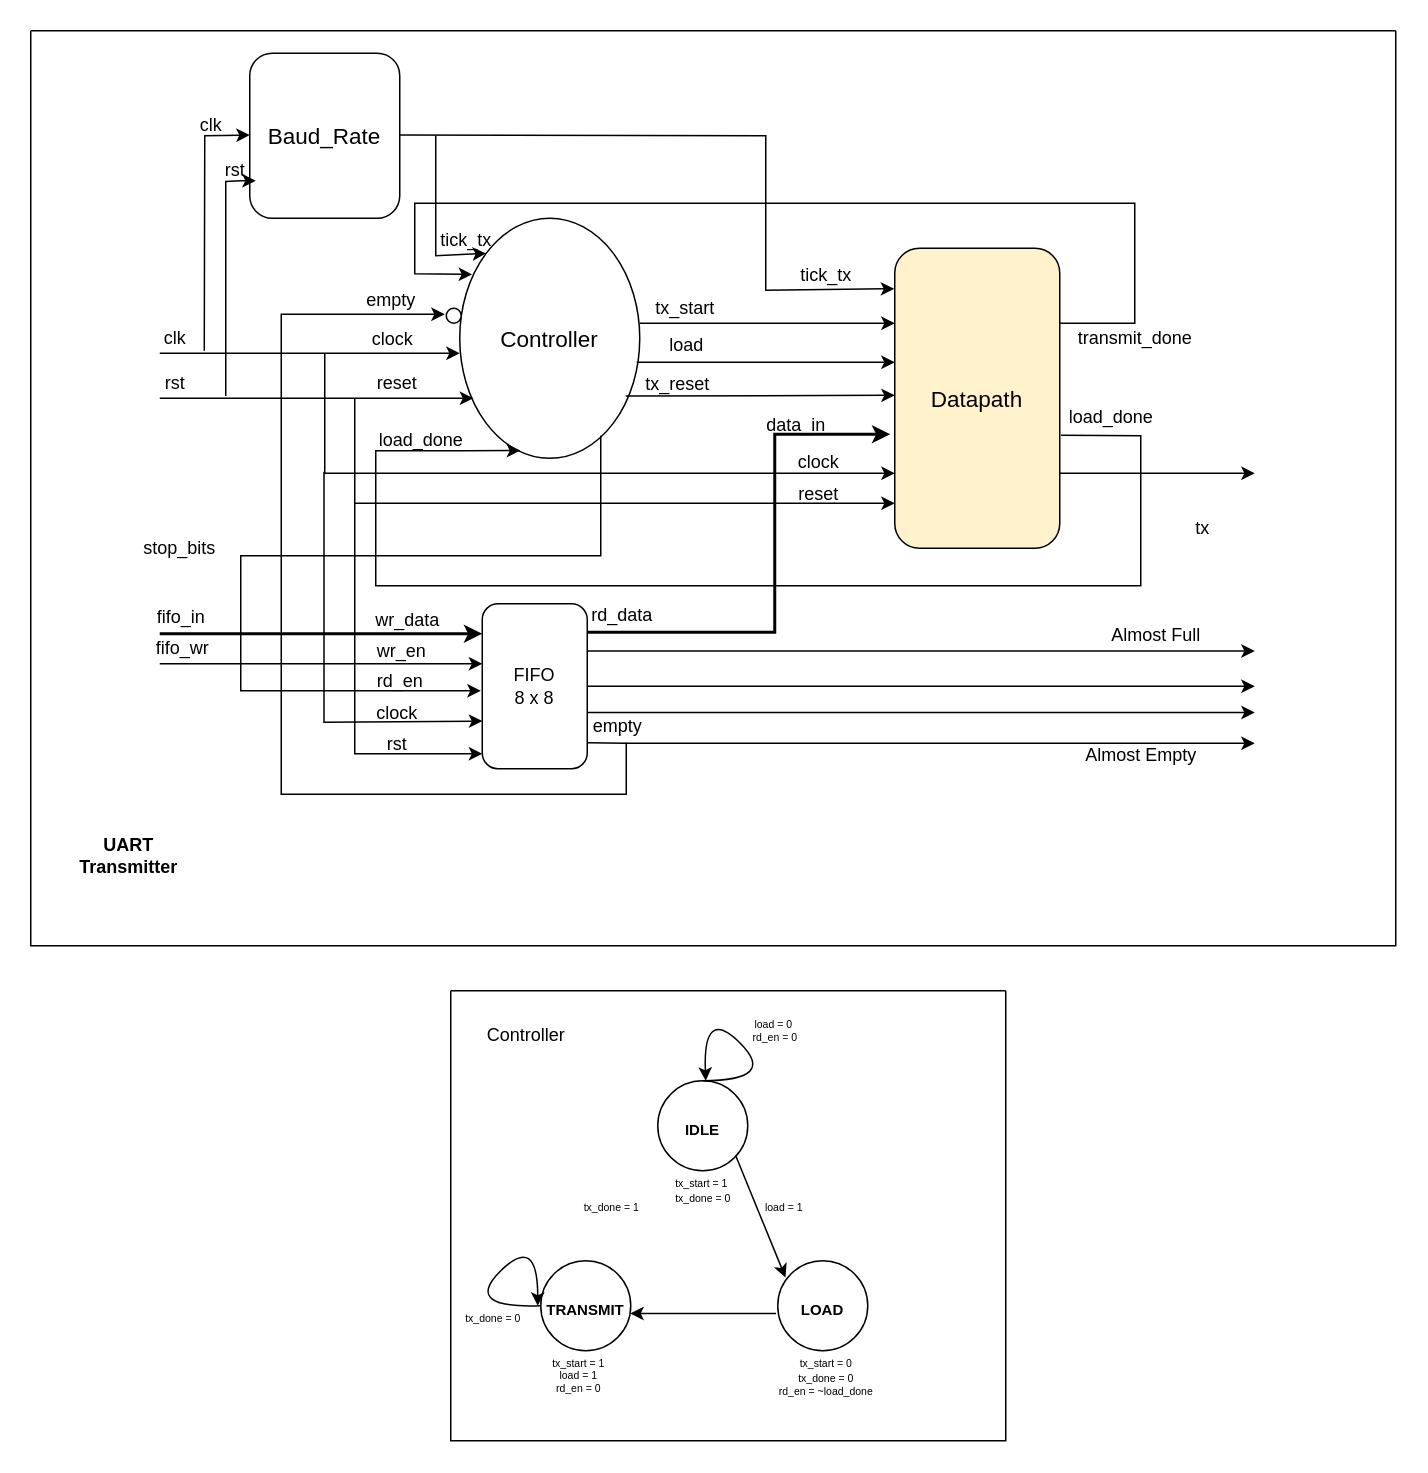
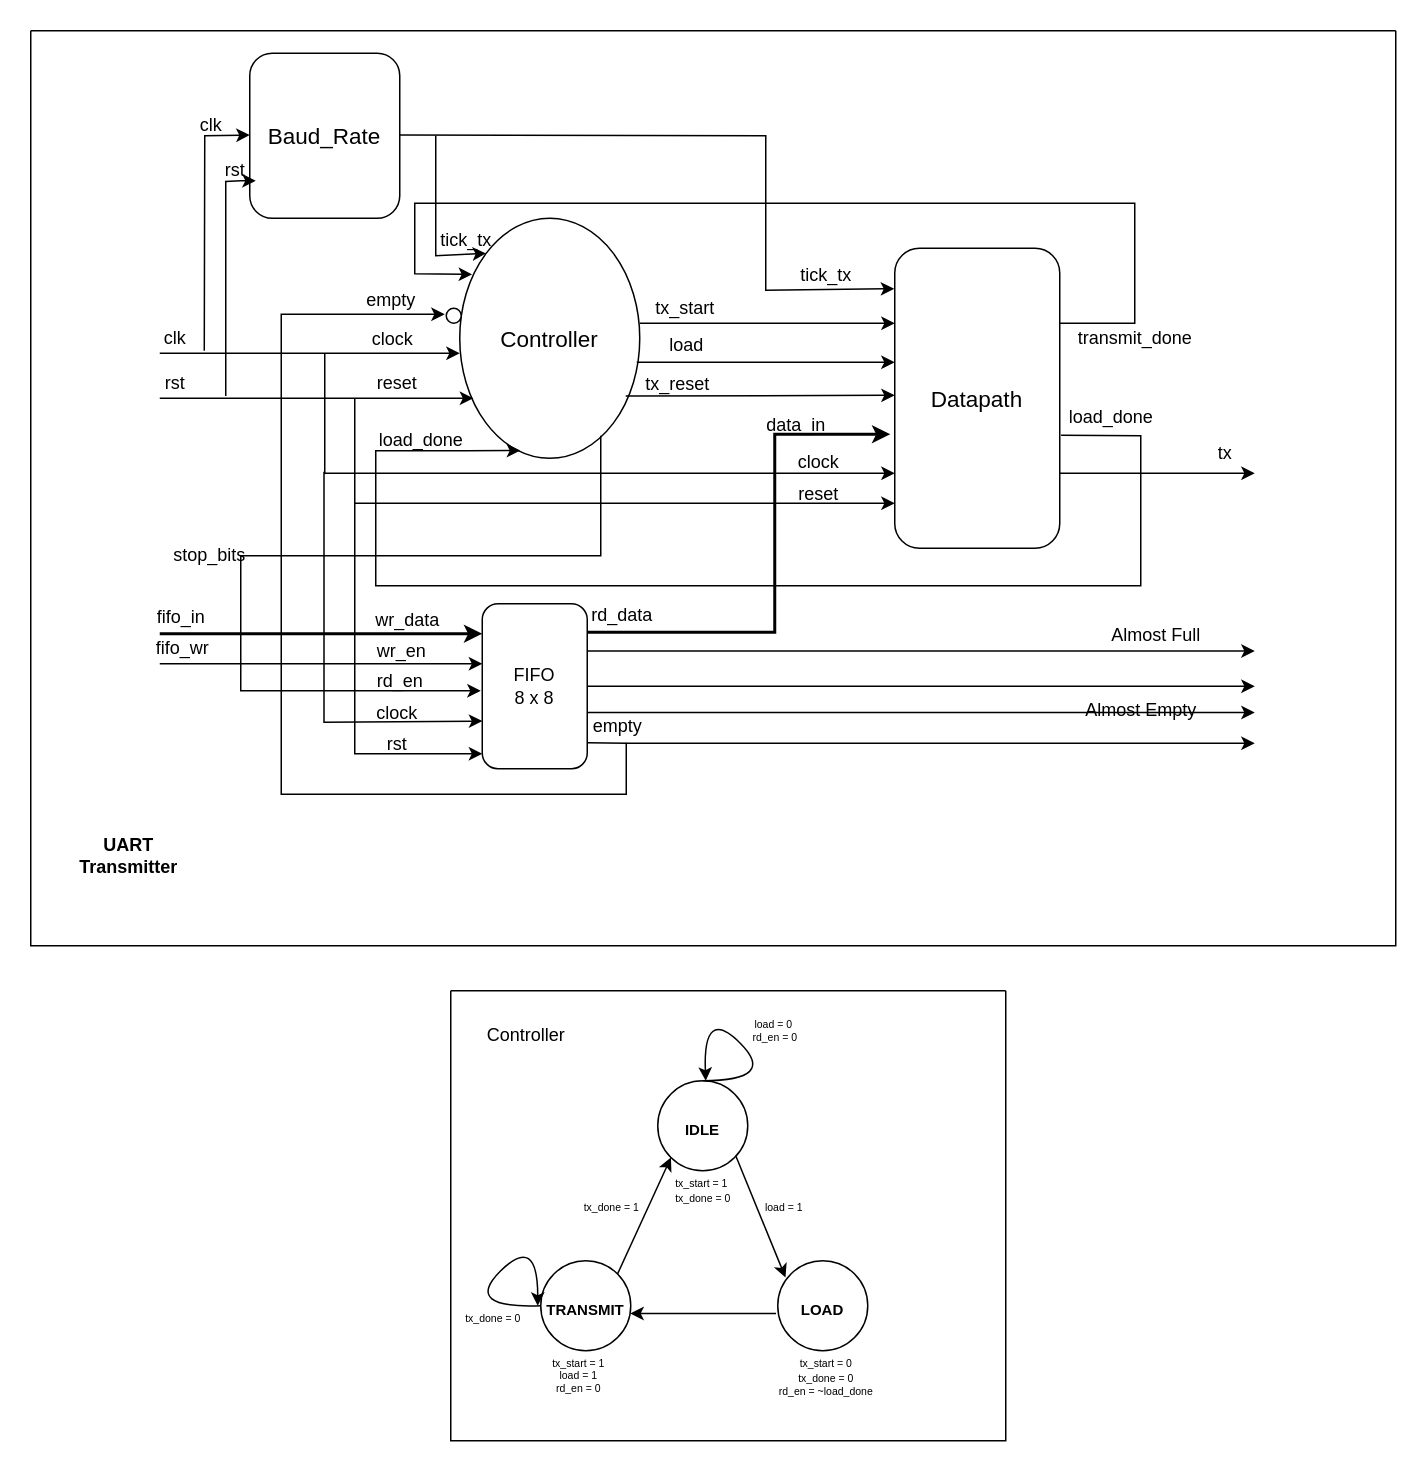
(977, 398) -> (977, 398)
(1202, 529) -> (1225, 454)
(179, 548) -> (209, 556)
(1141, 755) -> (1141, 710)
none -> (642, 1220)
